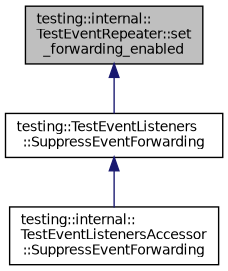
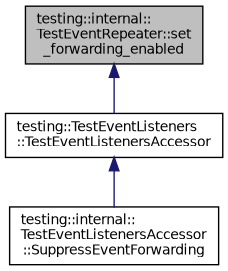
(114, 135) -> (114, 135)
